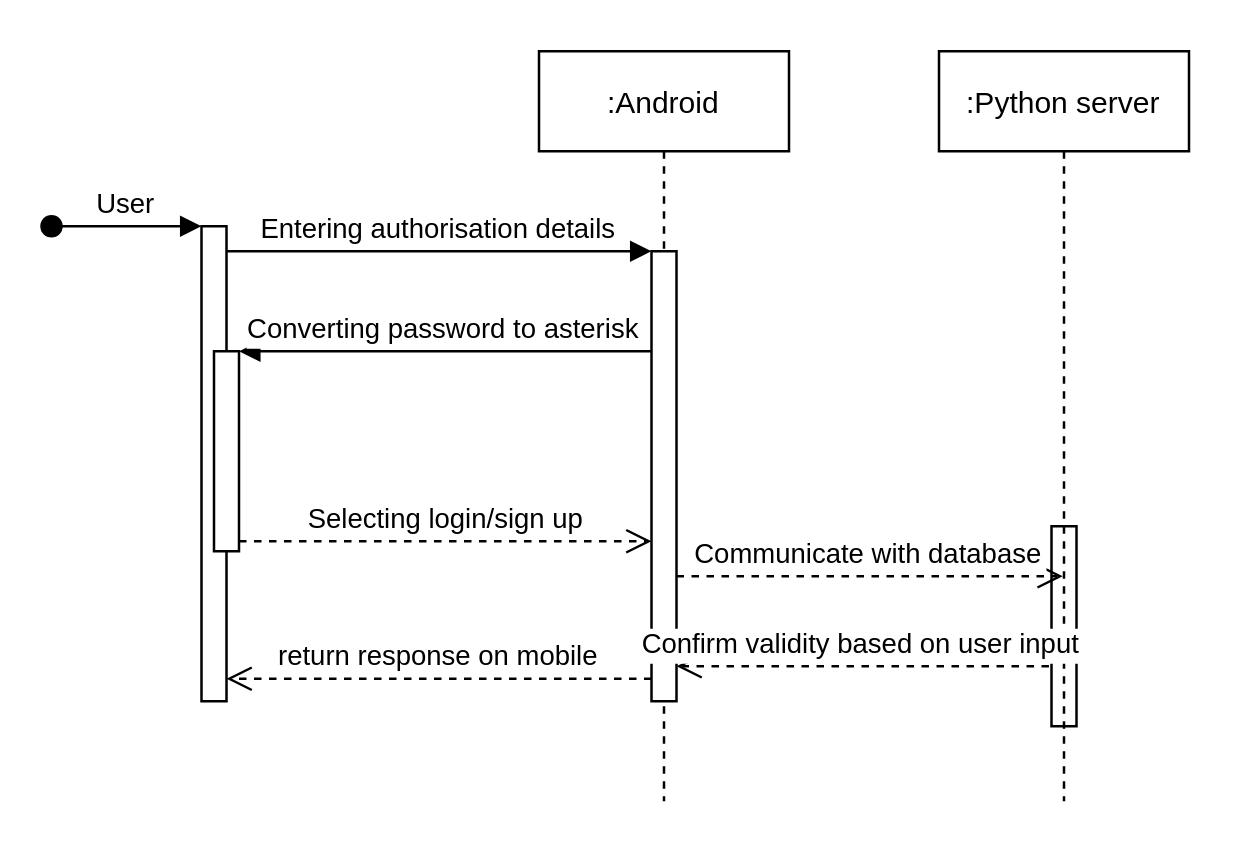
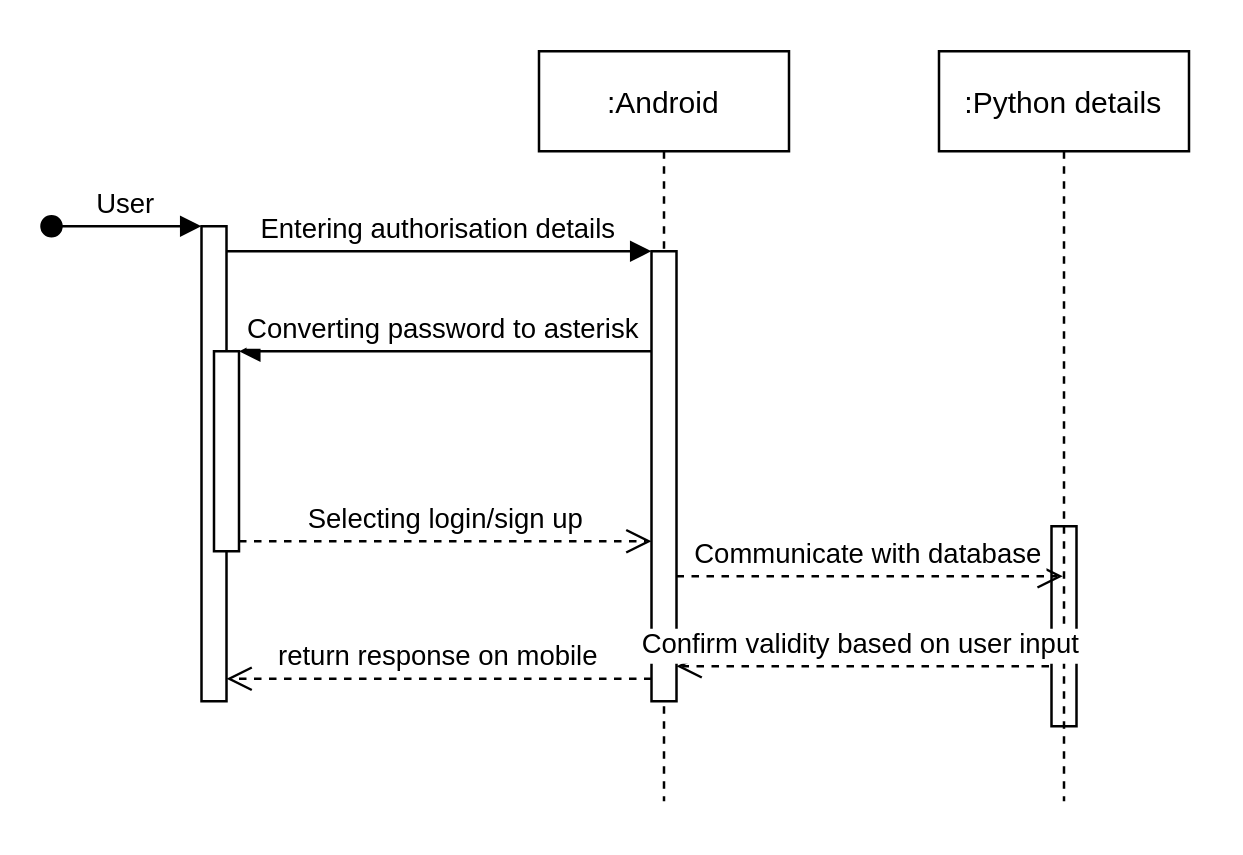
(1063, 103) -> (1063, 103)
